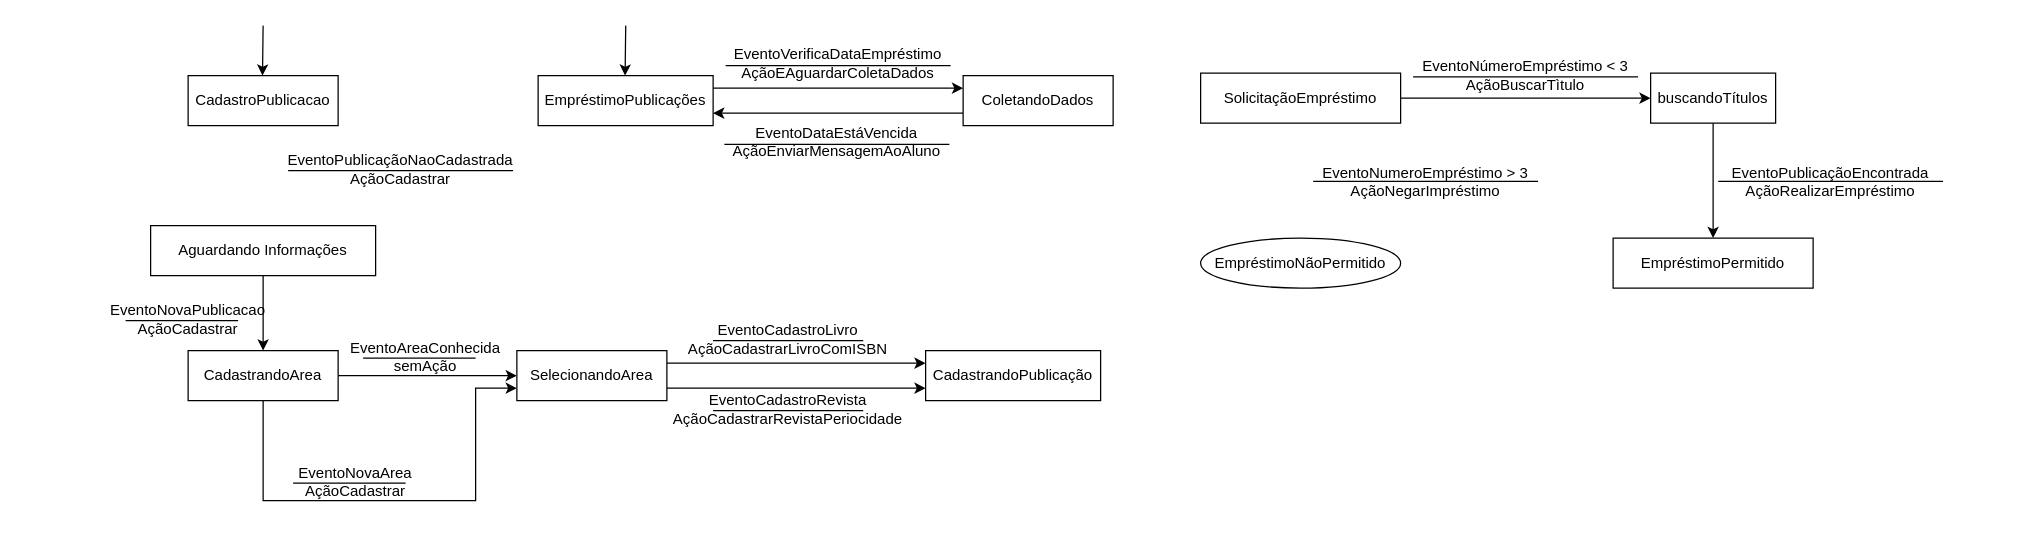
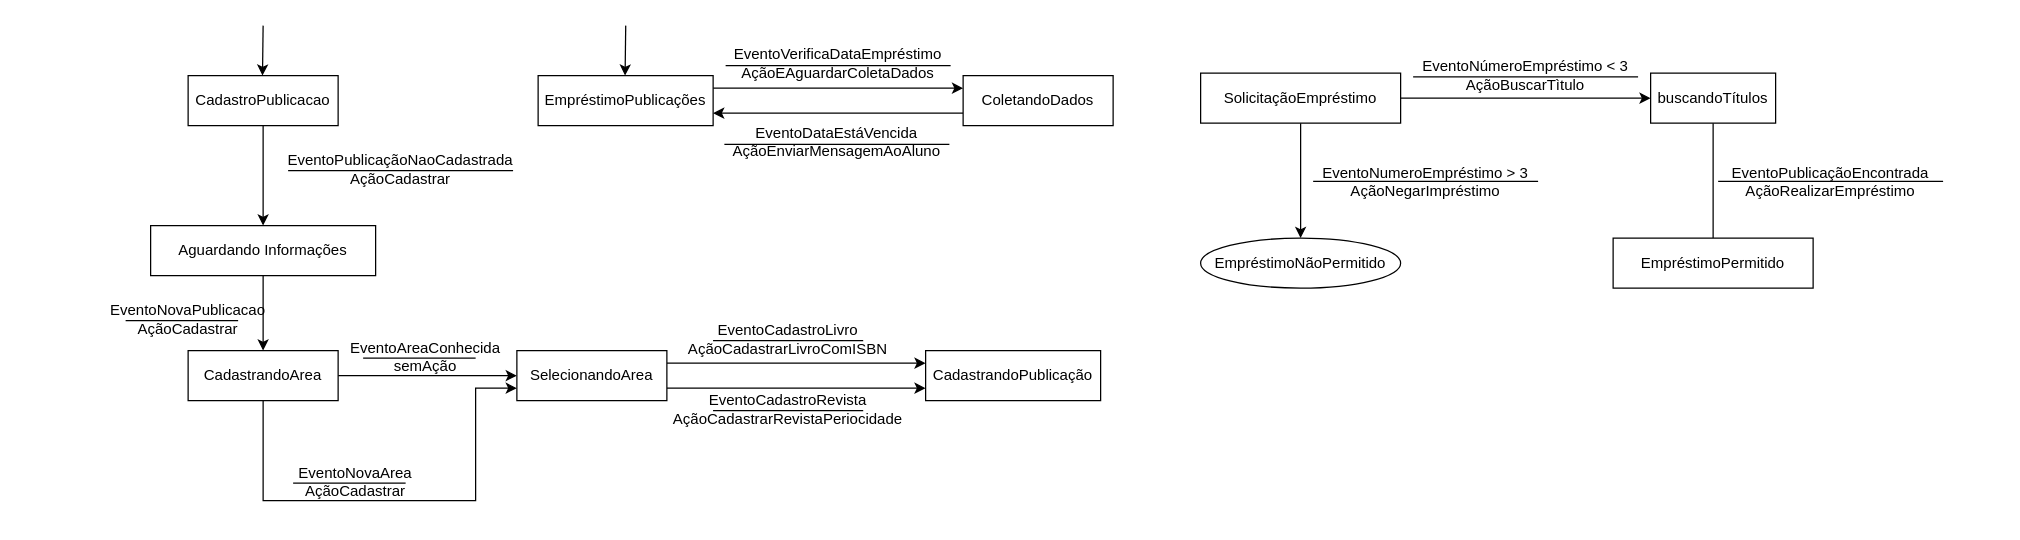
none -> (263, 172)
none -> (1301, 176)
(1713, 228) -> (1713, 231)
